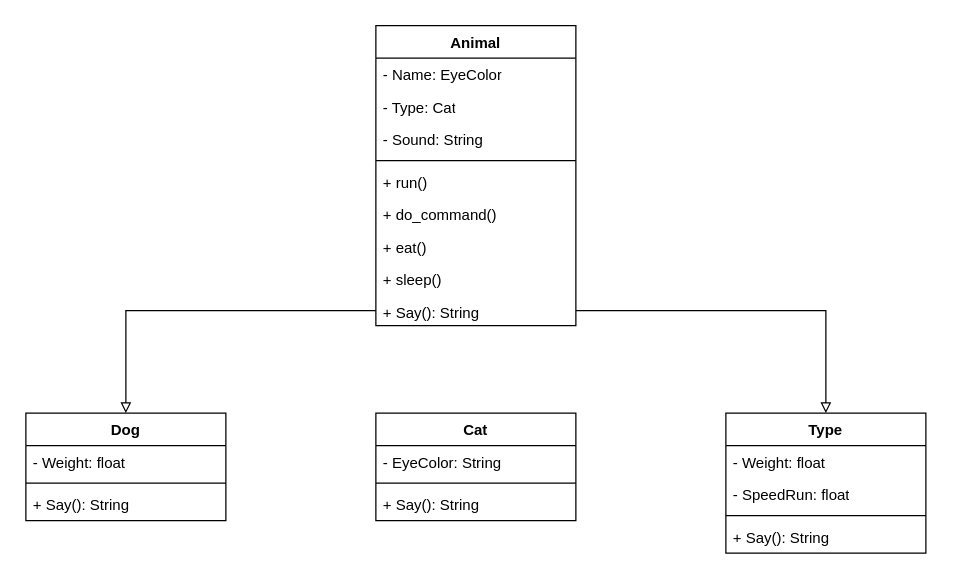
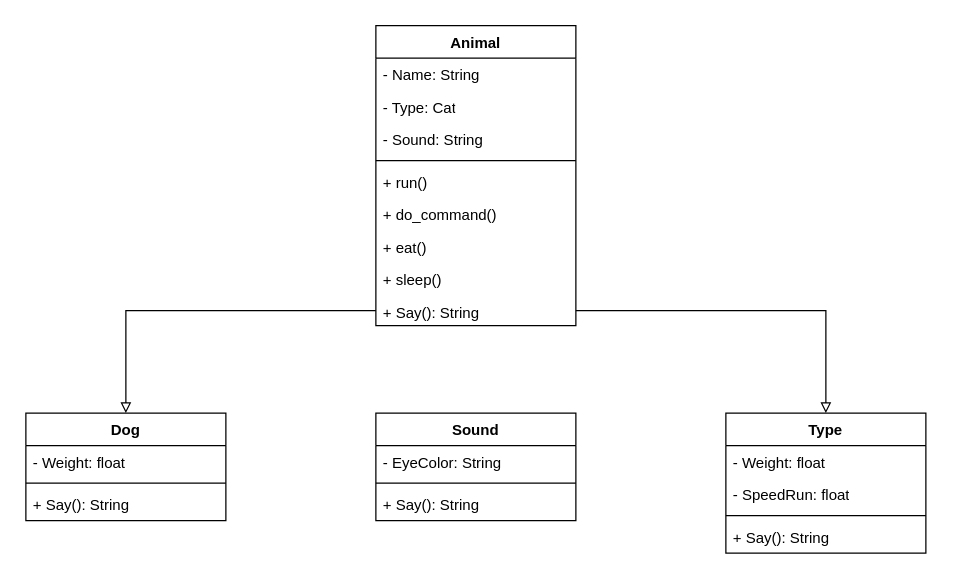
(443, 76) -> (434, 76)
(476, 431) -> (476, 431)
